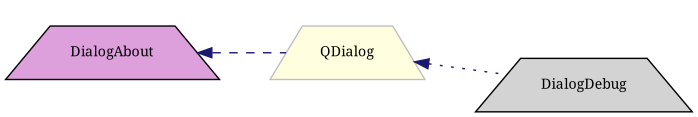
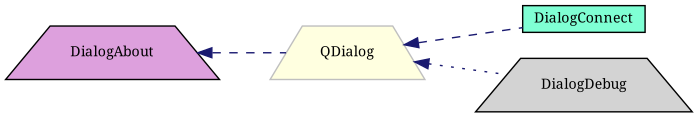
none -> (584, 19)
